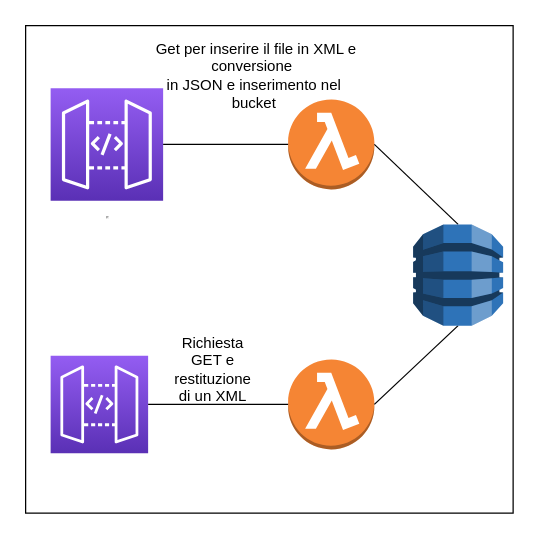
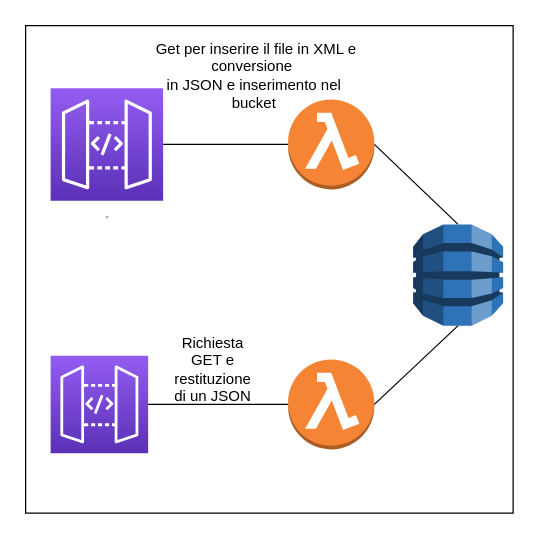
(213, 369) -> (213, 369)
